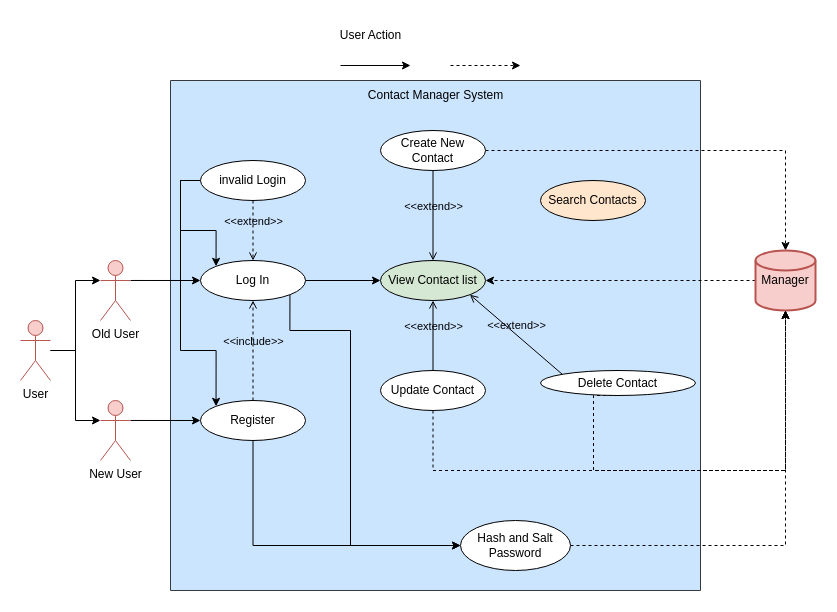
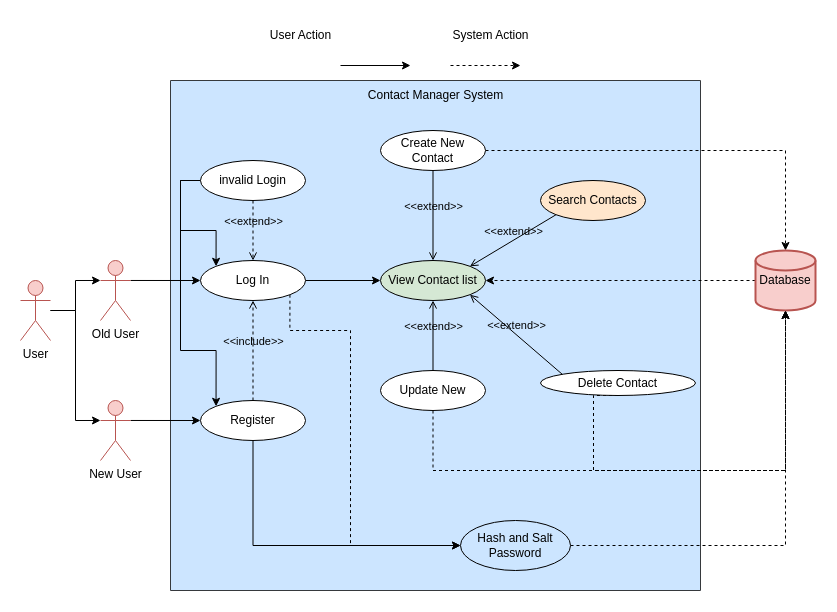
(371, 36) -> (301, 36)
none -> (491, 36)
none -> (514, 240)
(786, 281) -> (786, 281)
(36, 351) -> (36, 311)
(351, 390) -> (351, 390)
(433, 391) -> (433, 391)
(516, 546) -> (516, 546)
